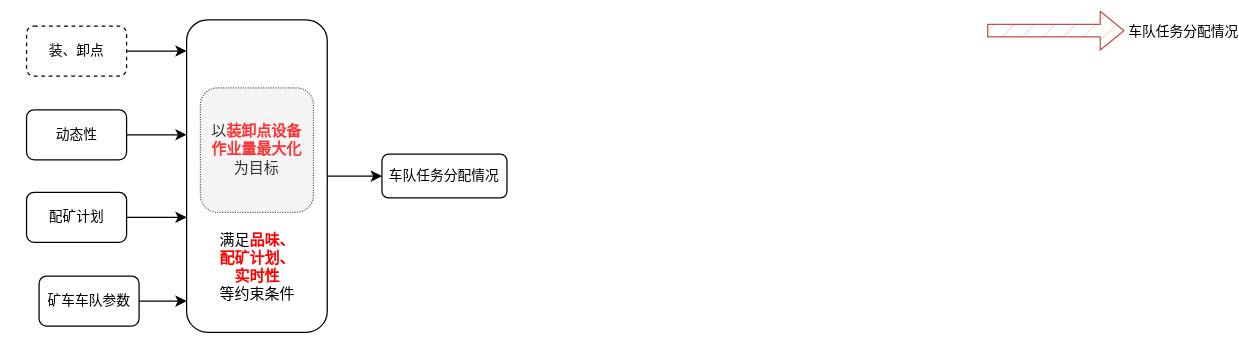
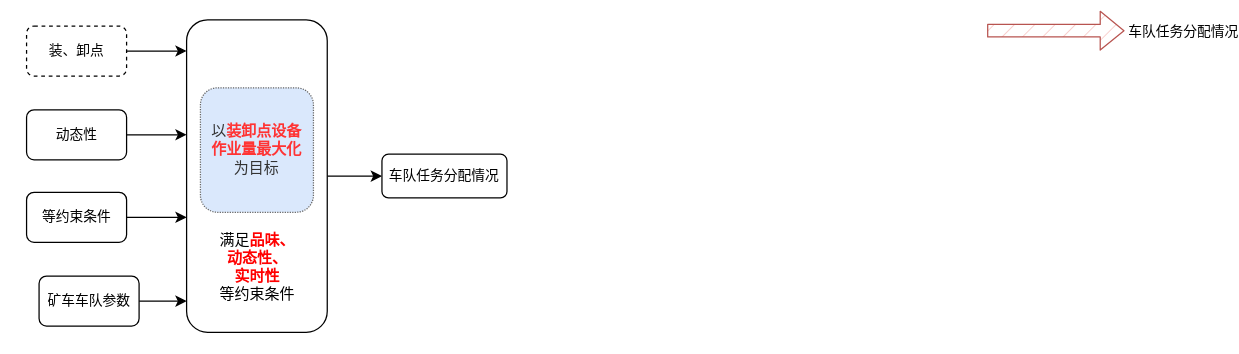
(257, 150) -> (257, 150)
(77, 217) -> (77, 217)
(258, 267) -> (258, 267)
